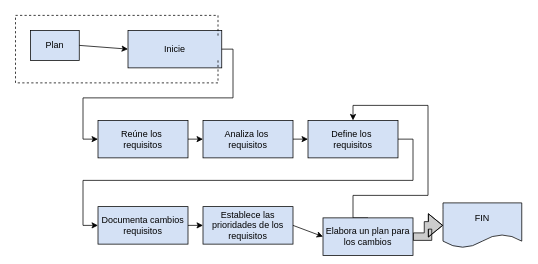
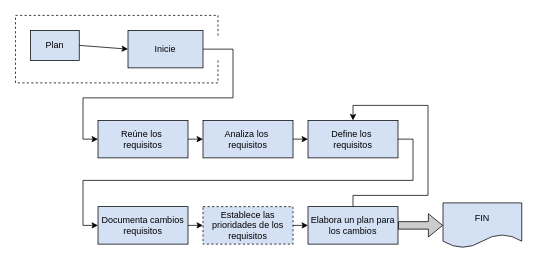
(175, 49) -> (165, 49)
(248, 225) -> (248, 225)
(368, 237) -> (353, 225)
